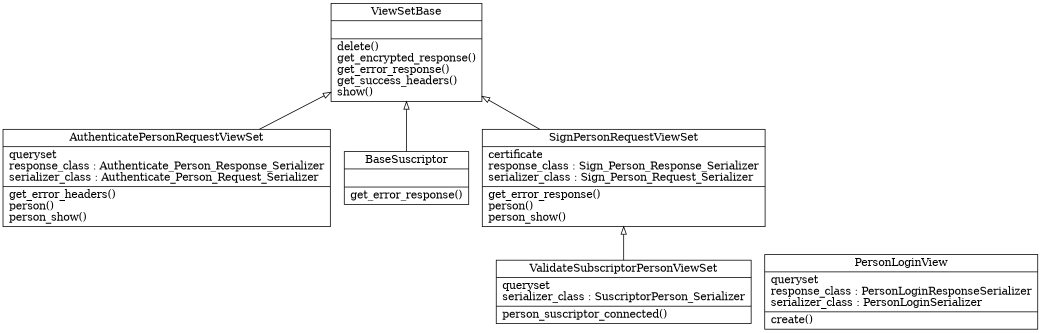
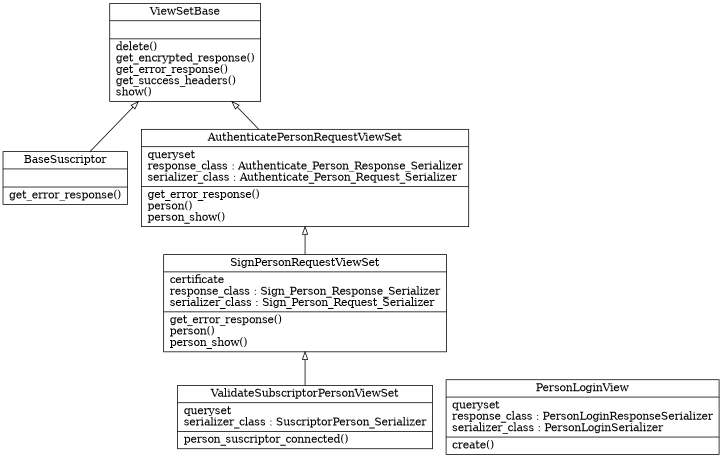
(514, 115) -> (305, 244)
(63, 195) -> (204, 195)
